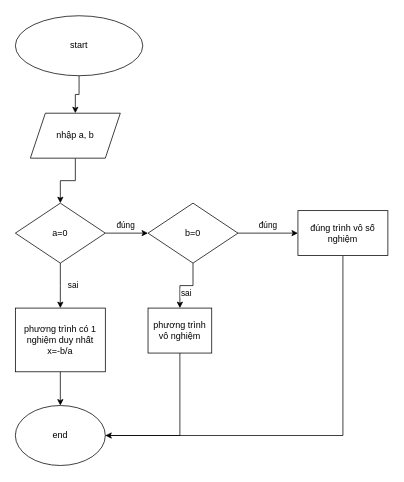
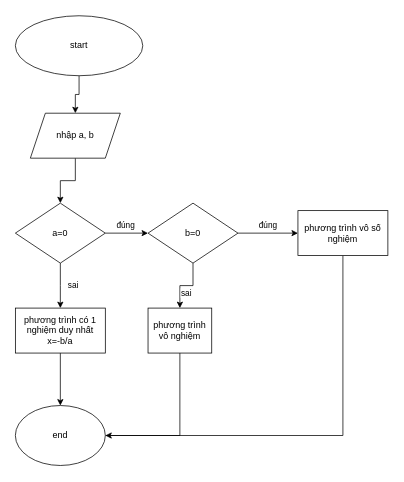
(343, 233) -> (343, 233)
(60, 340) -> (60, 330)
